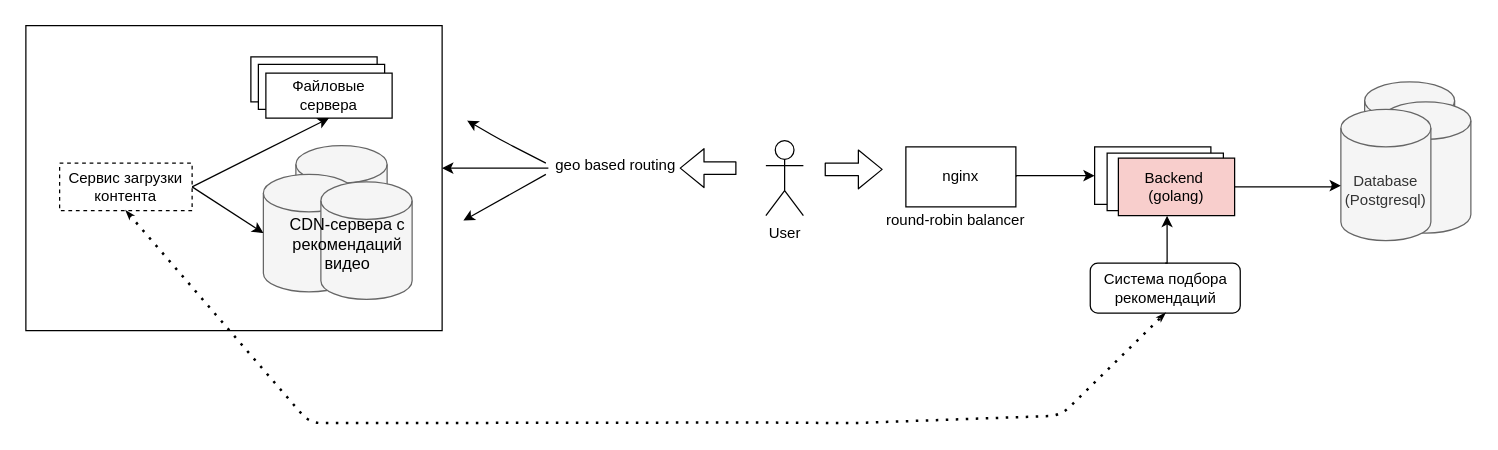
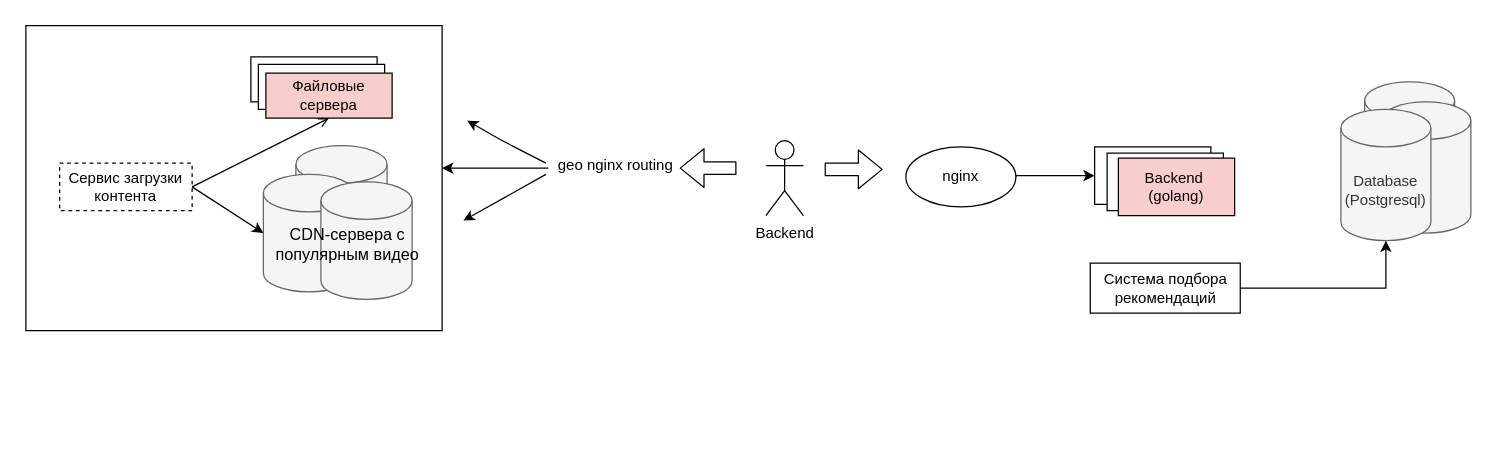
(329, 96) -> (329, 96)
(320, 123) -> (323, 121)
(616, 166) -> (616, 166)
(961, 177) -> (961, 177)
(1284, 187) -> none
(956, 221) -> none
(785, 233) -> (785, 233)
(348, 244) -> (348, 244)
(1167, 244) -> none
(1165, 288) -> (1165, 288)
none -> (1332, 288)
(614, 423) -> none
